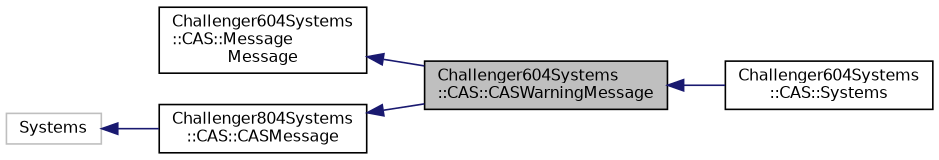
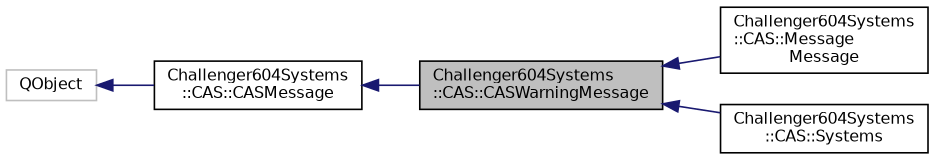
(404, 63) -> (700, 60)
(54, 129) -> (51, 85)
(263, 129) -> (258, 85)
